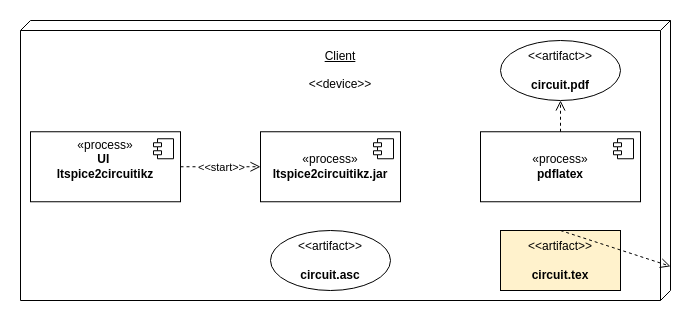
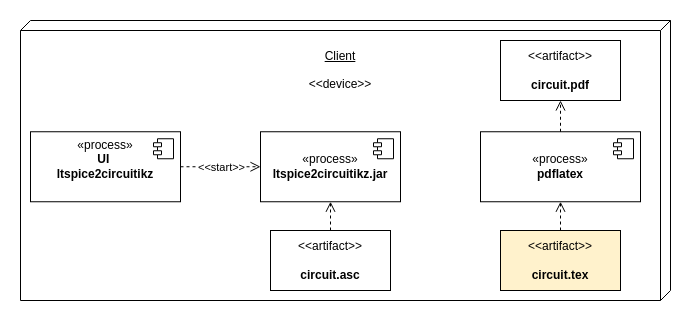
(561, 71) -> (561, 71)
none -> (331, 217)
(614, 248) -> (561, 217)
(331, 261) -> (331, 261)
